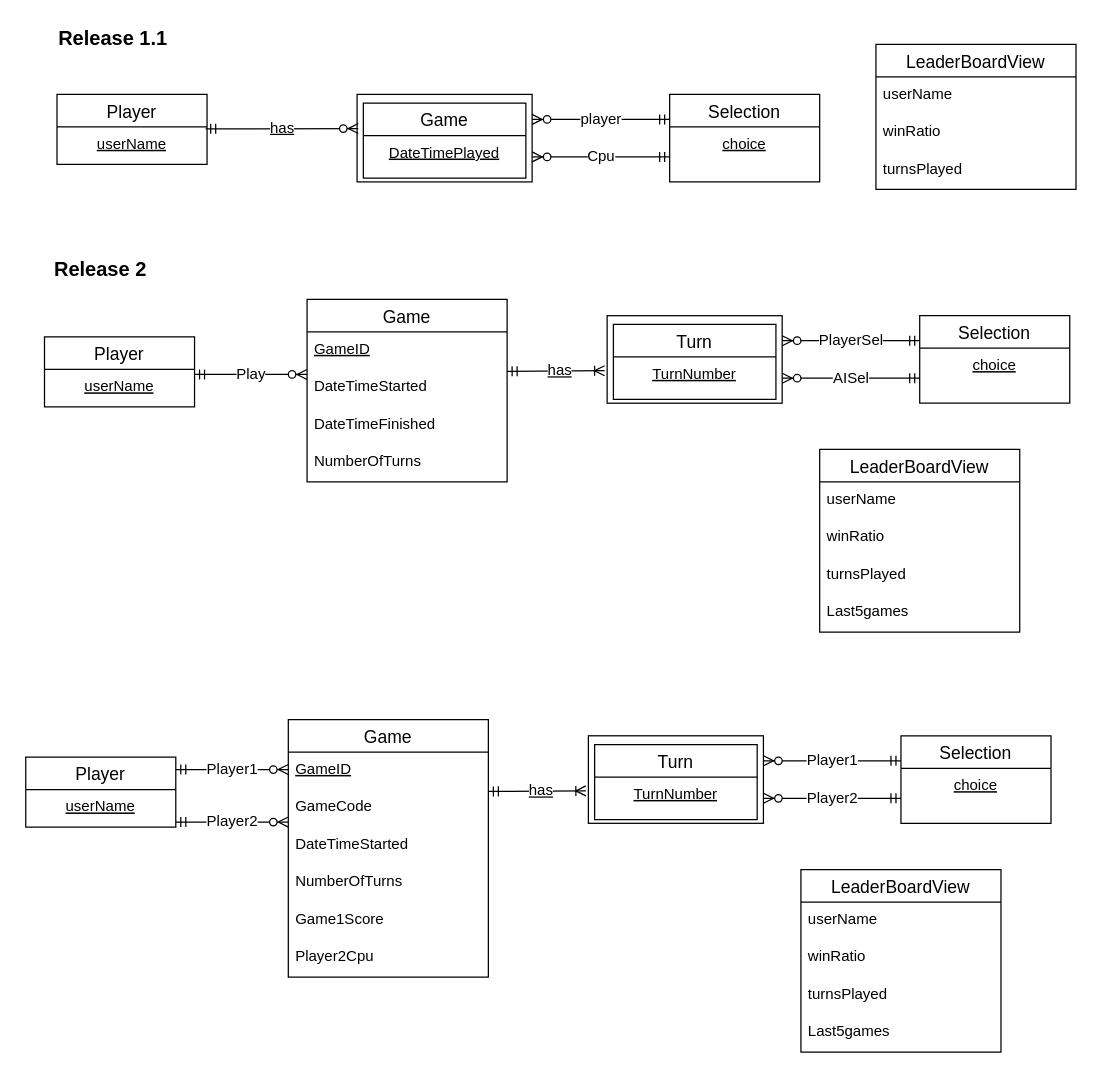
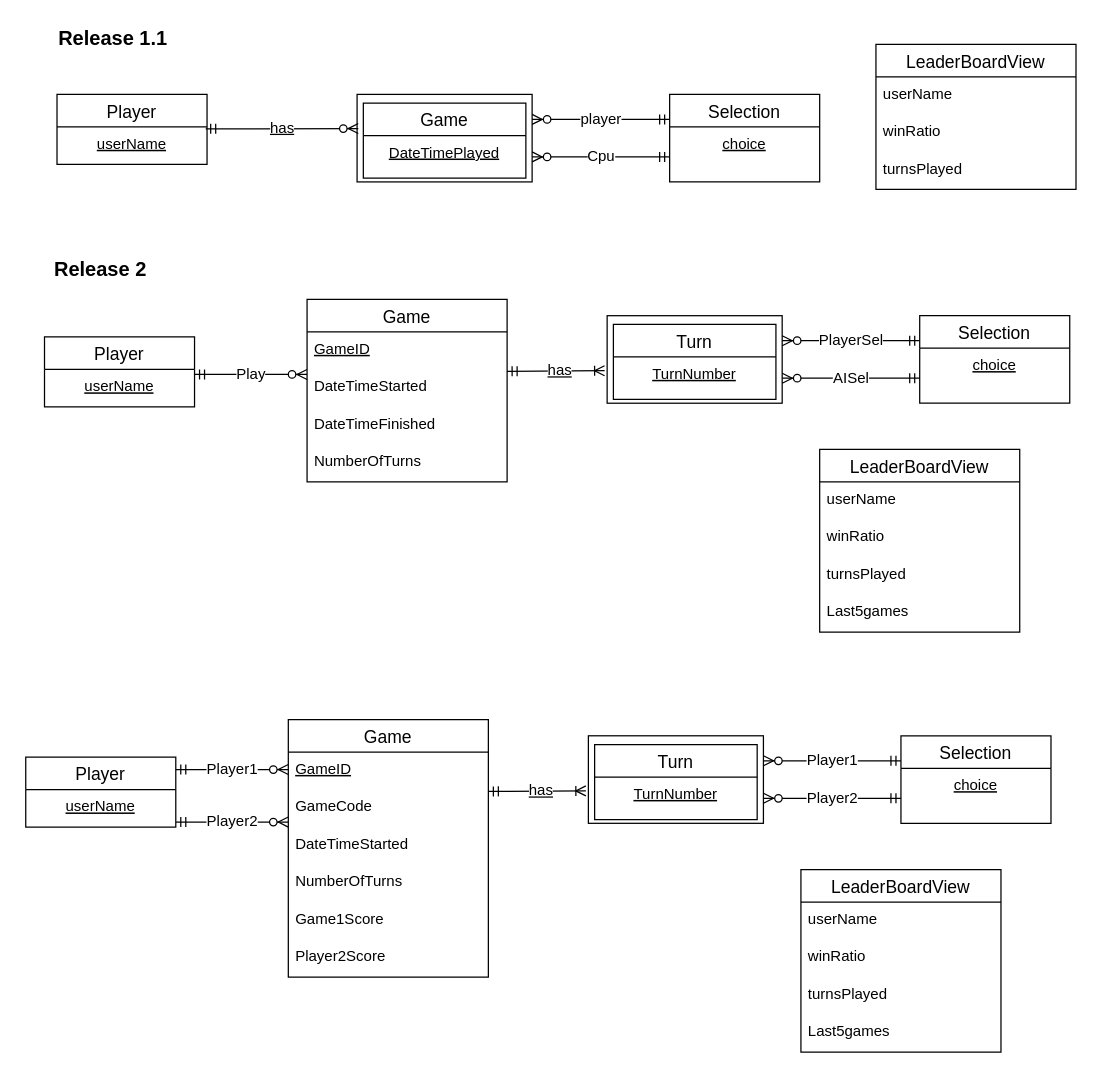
(335, 956) -> (343, 956)
